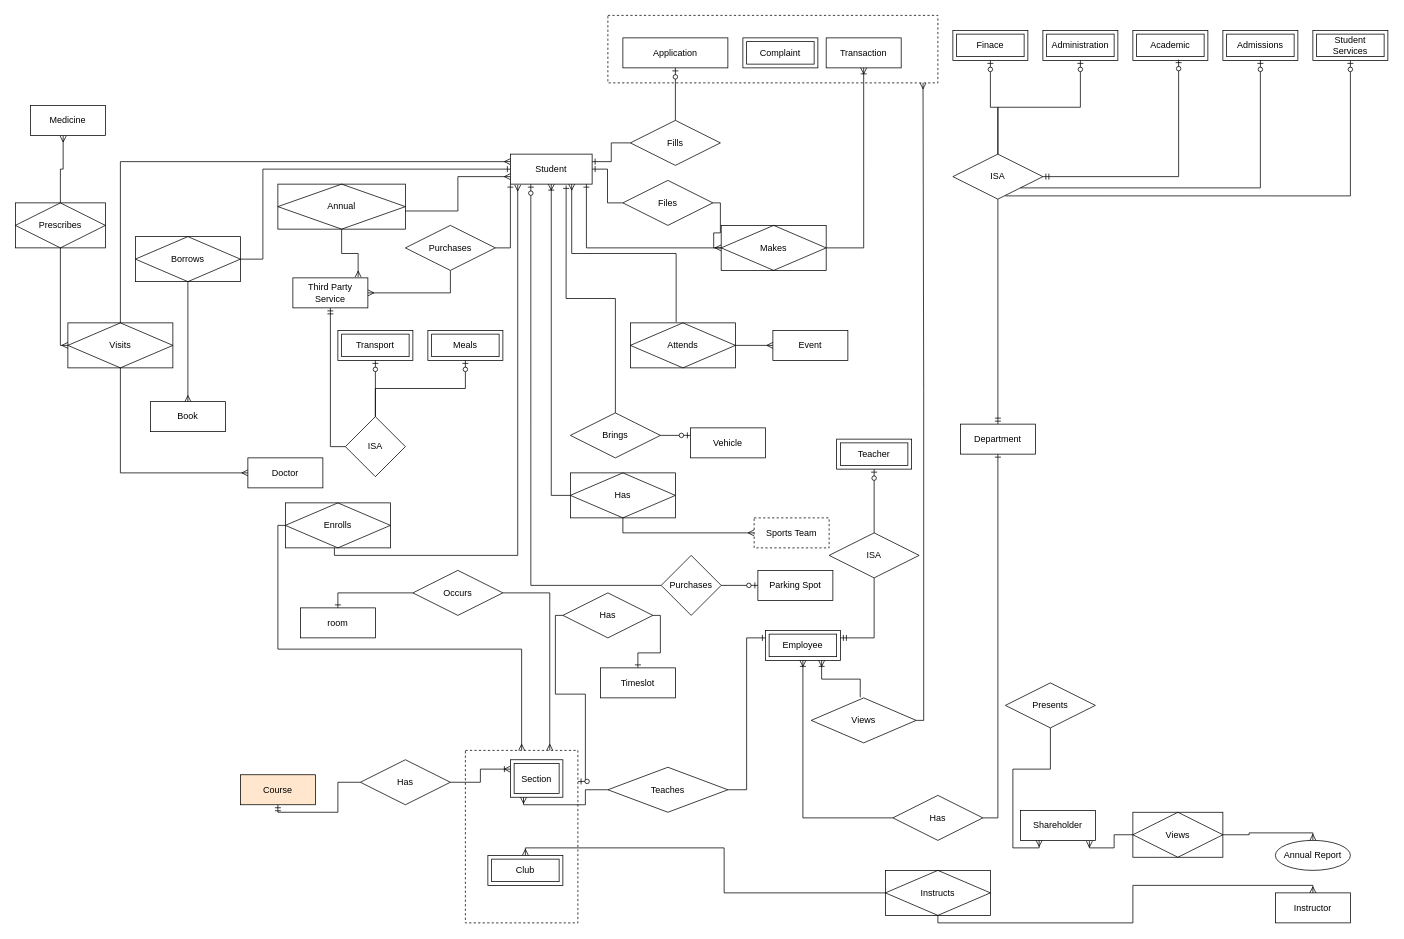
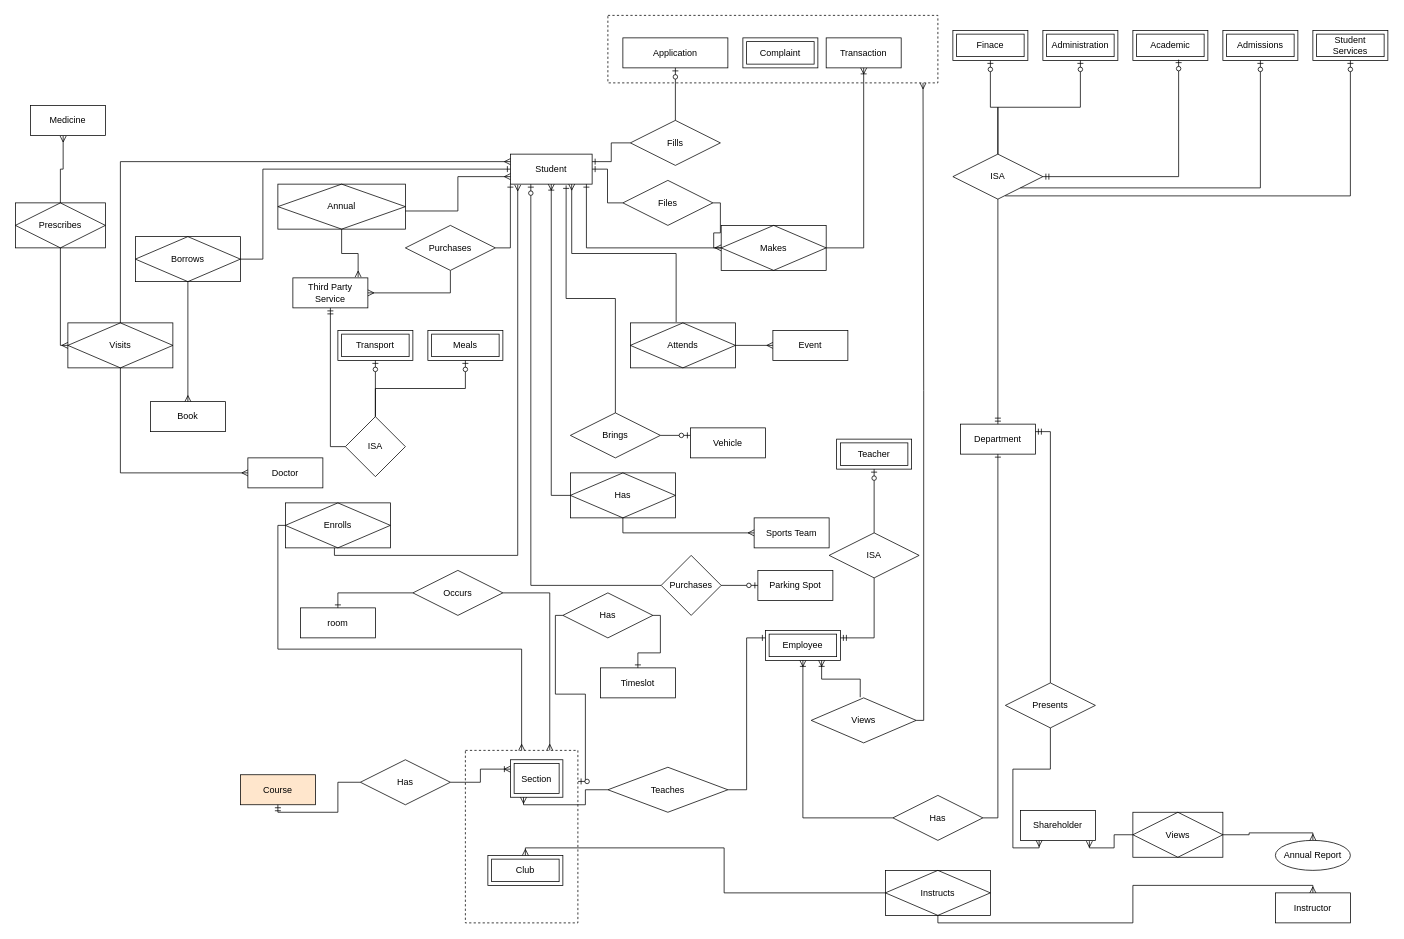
(792, 533) -> (792, 533)
none -> (1050, 550)
